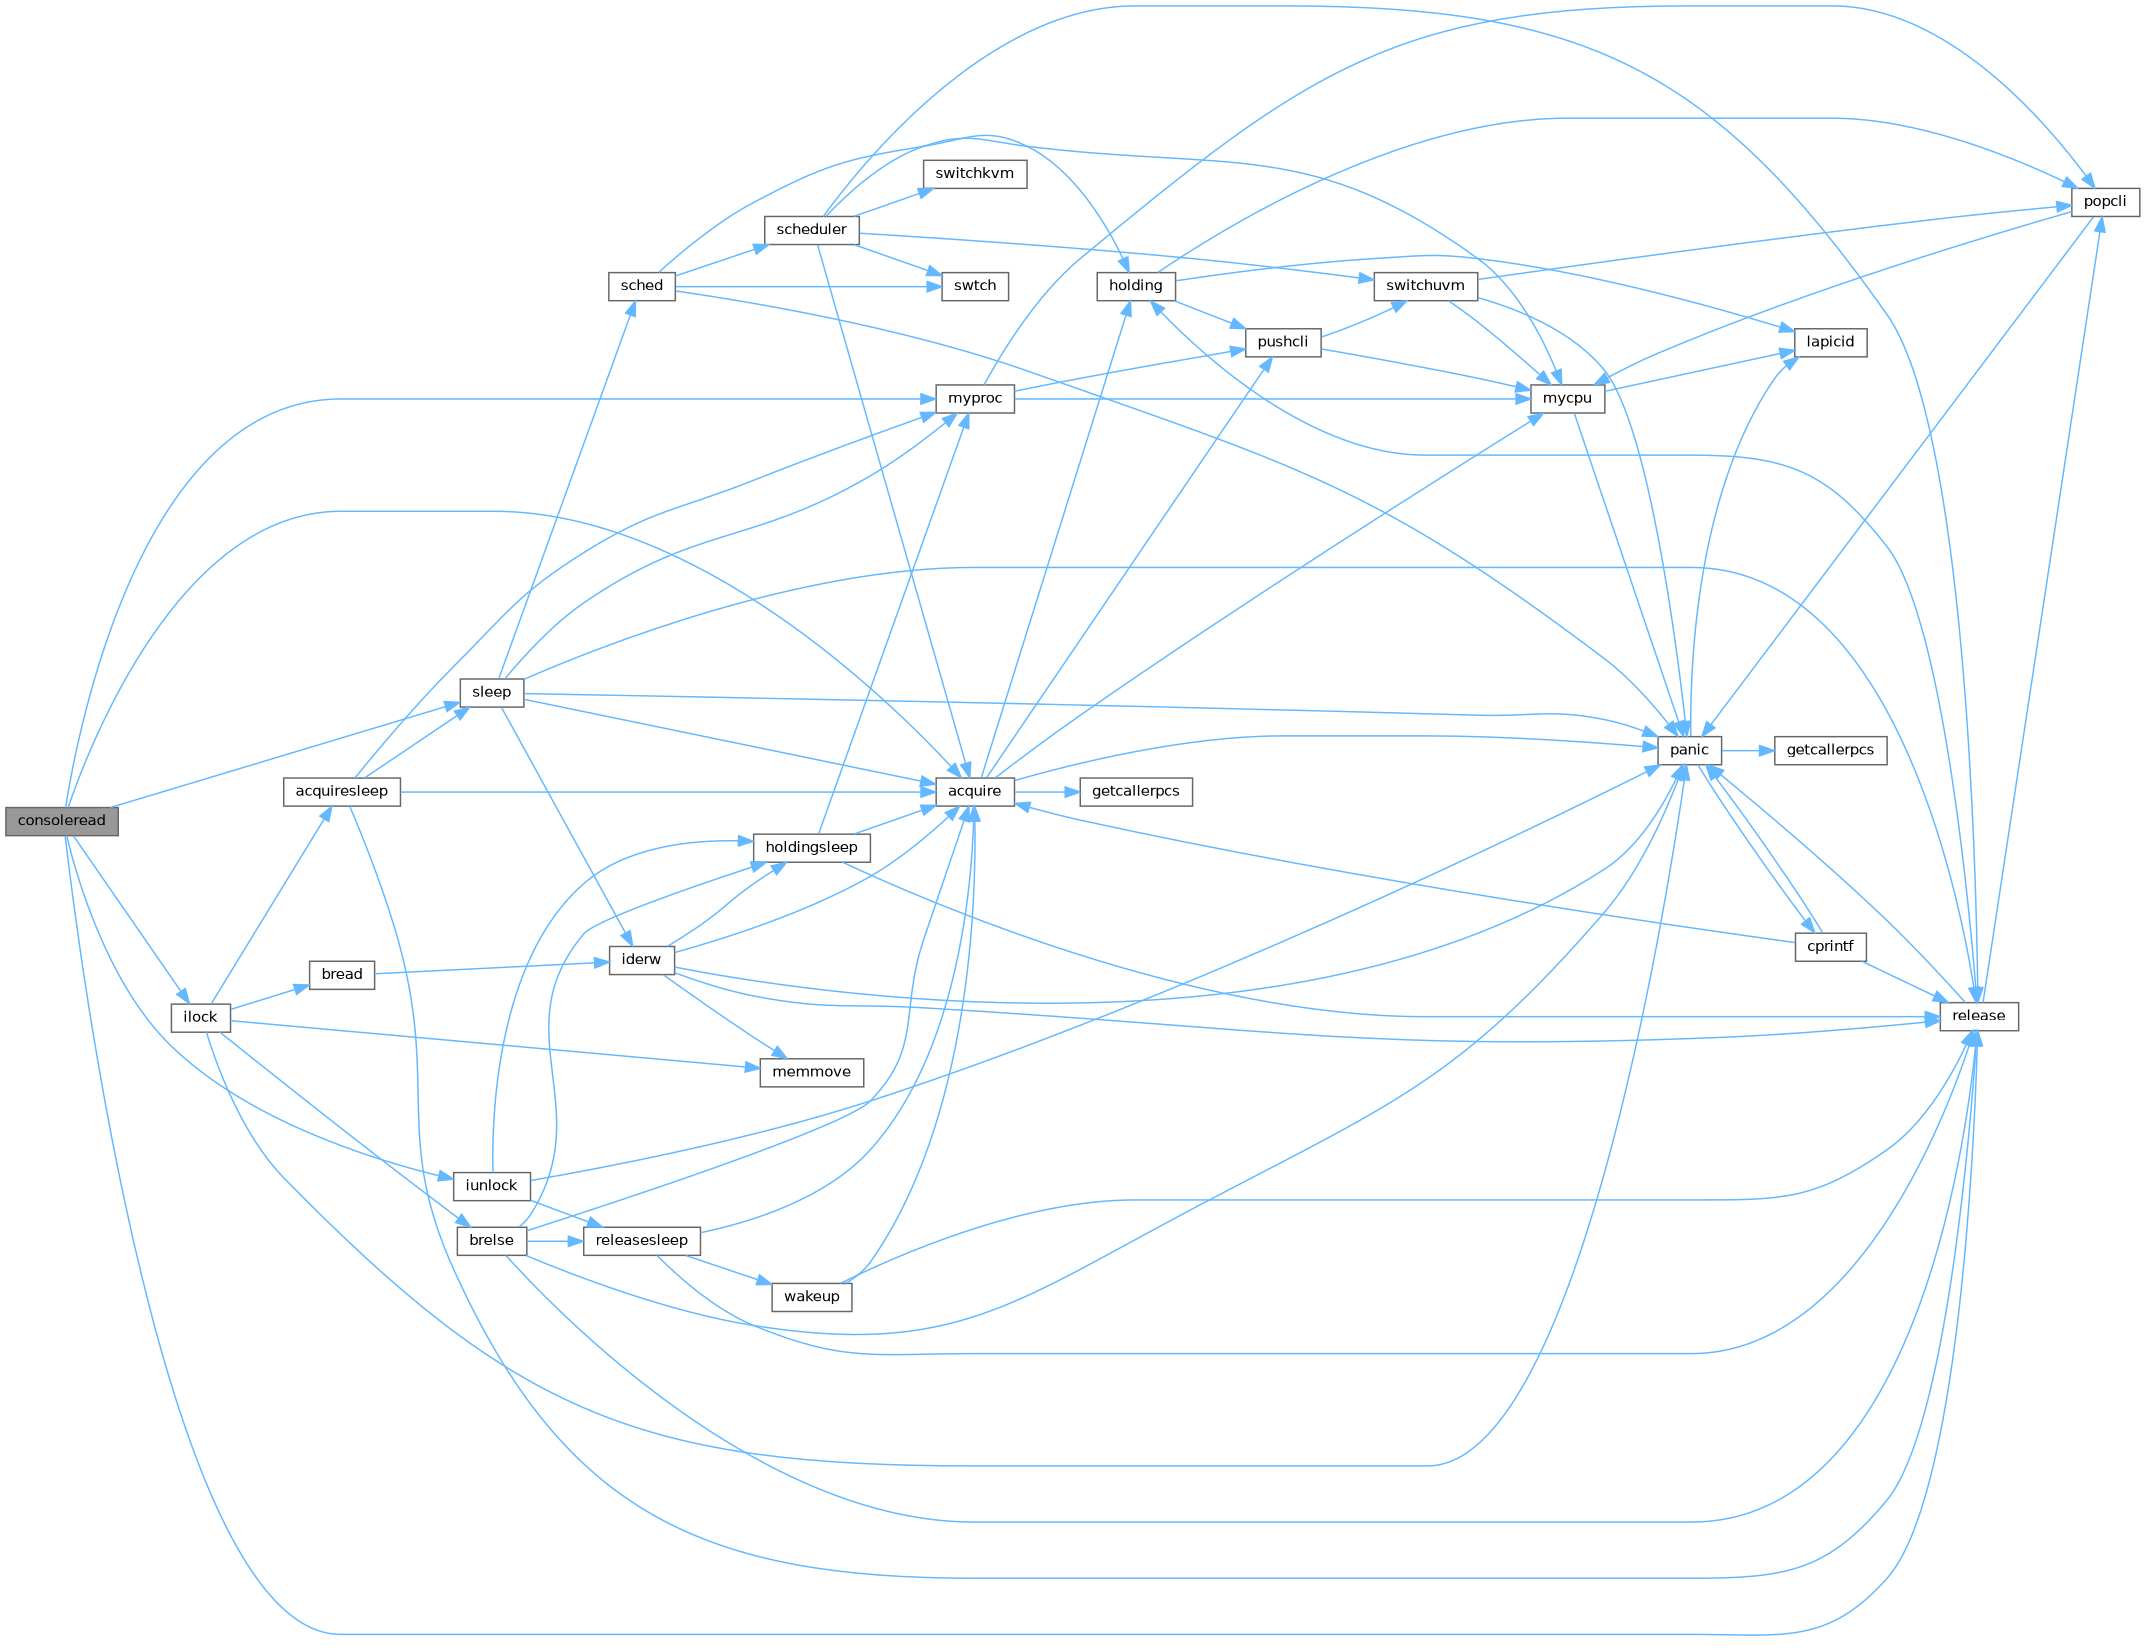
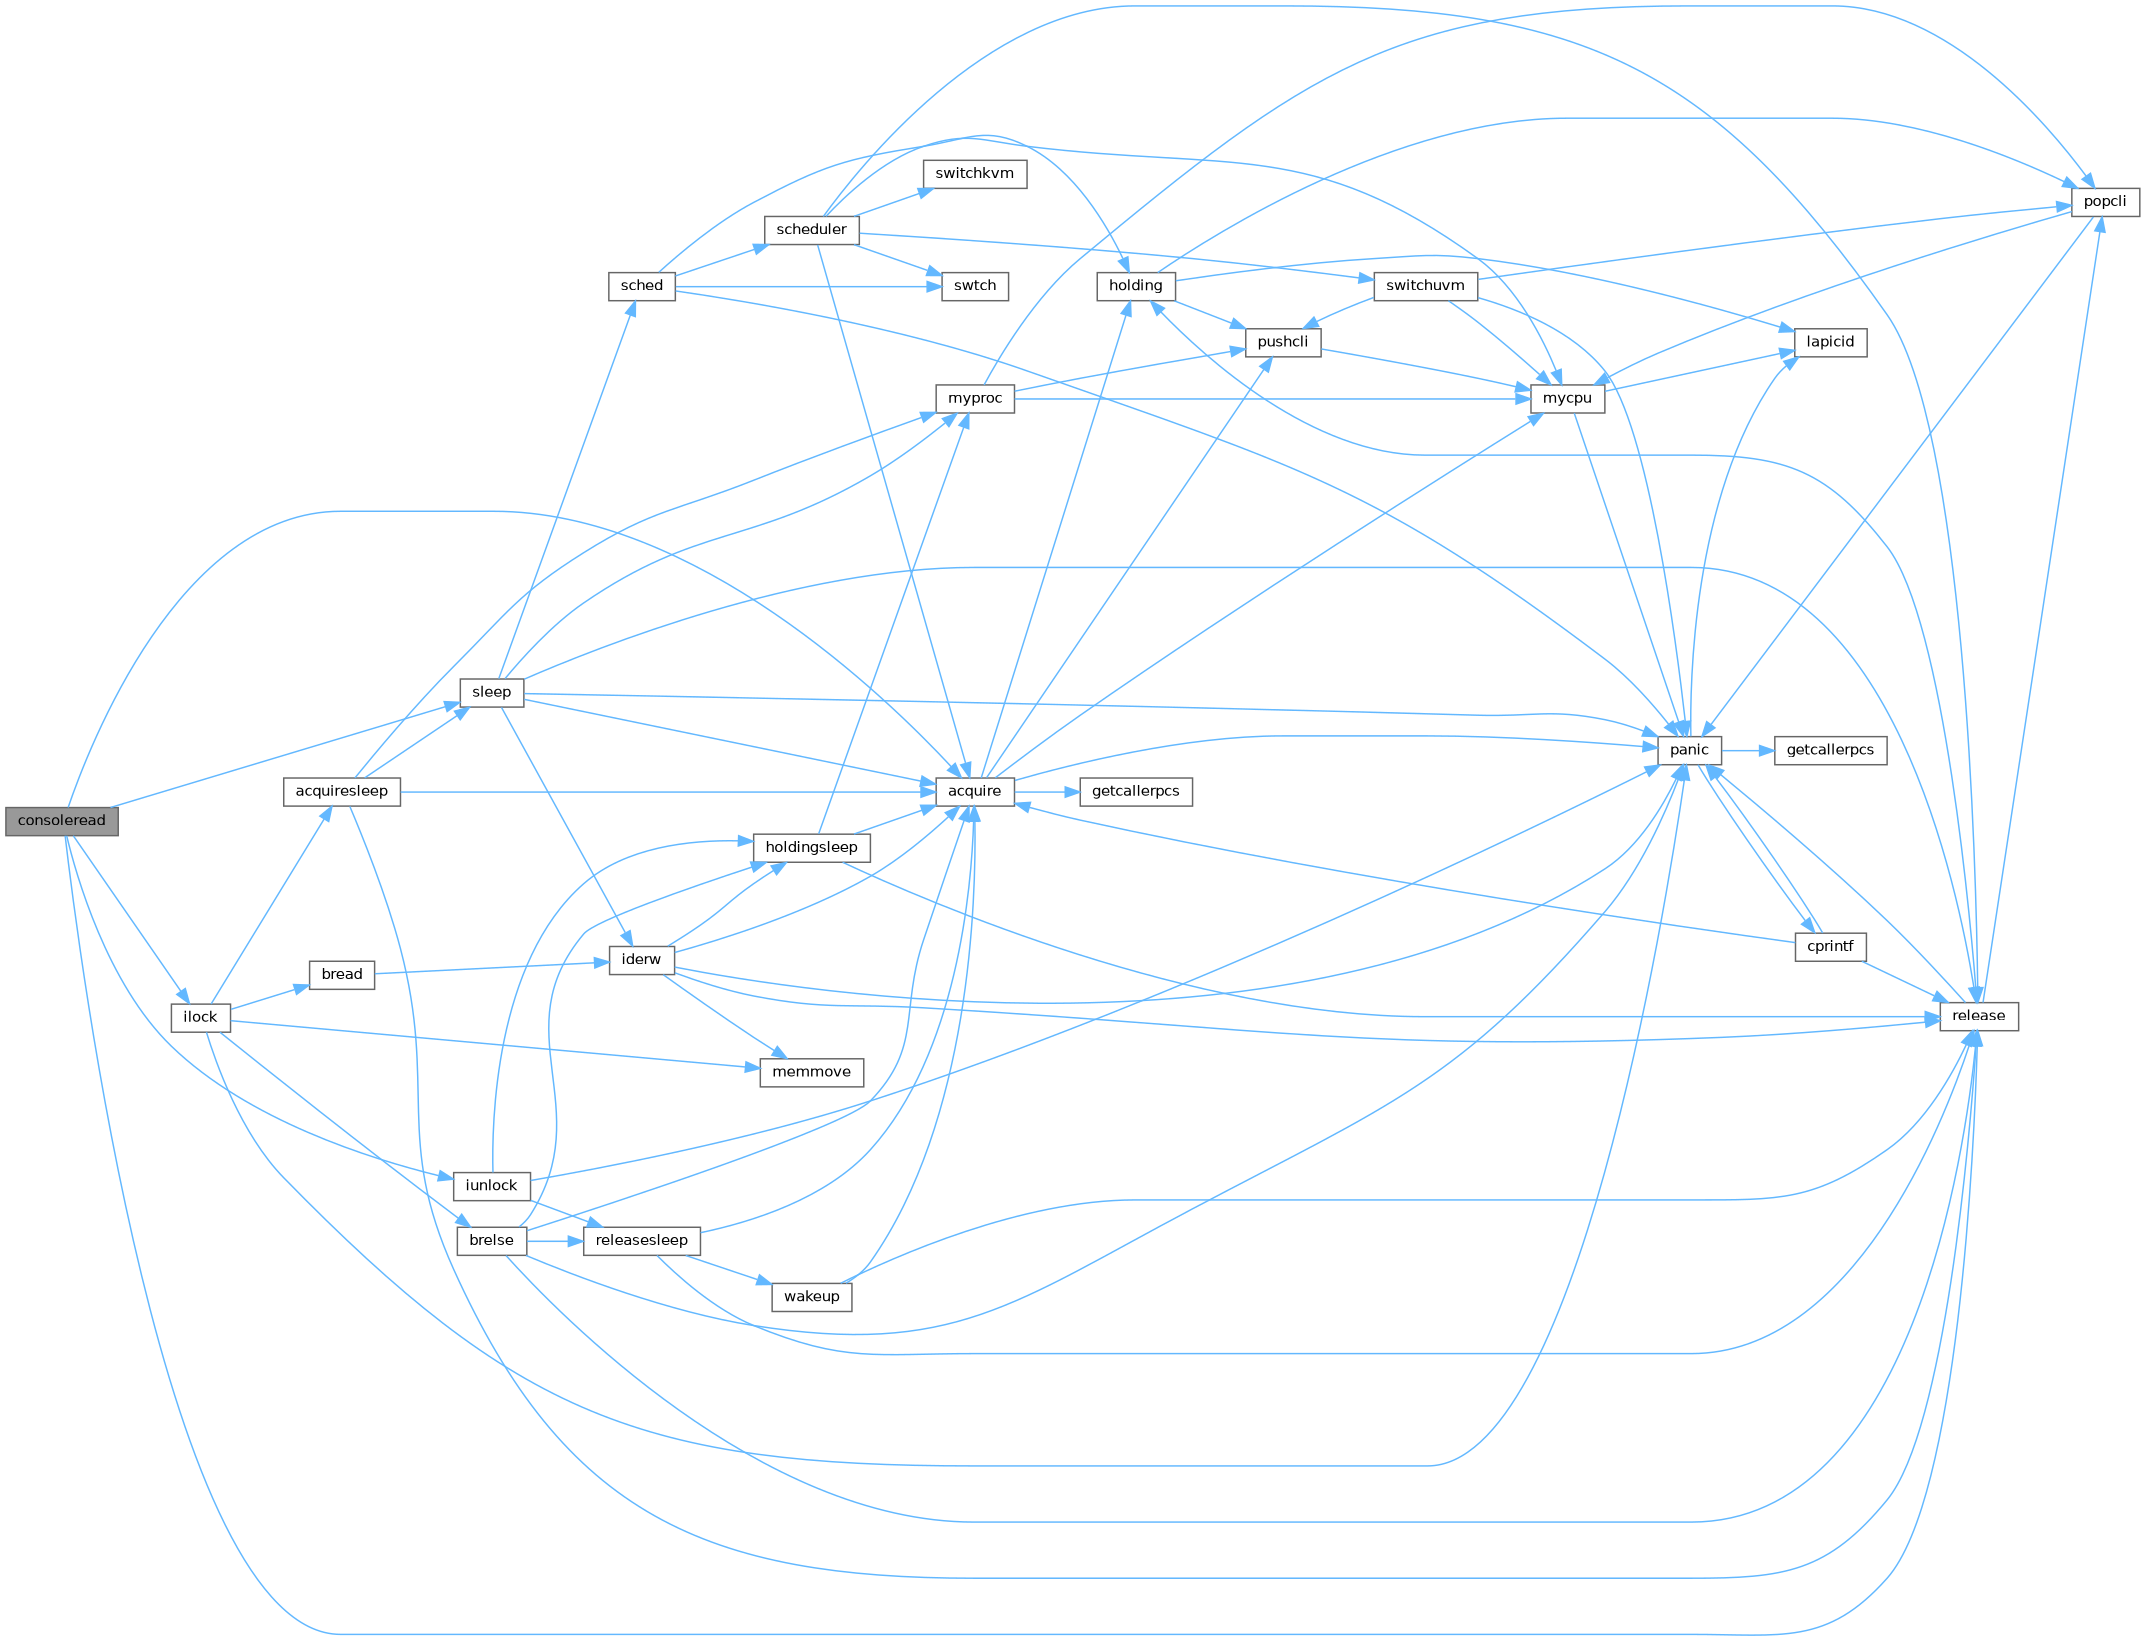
(1358, 323) -> (1345, 309)
(366, 399) -> none
